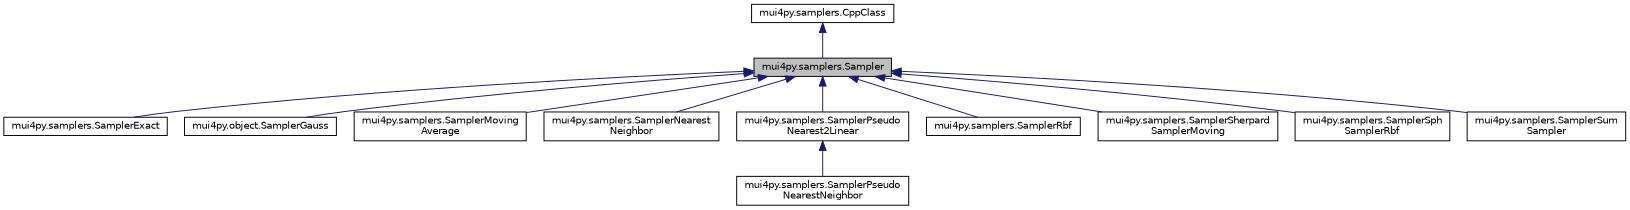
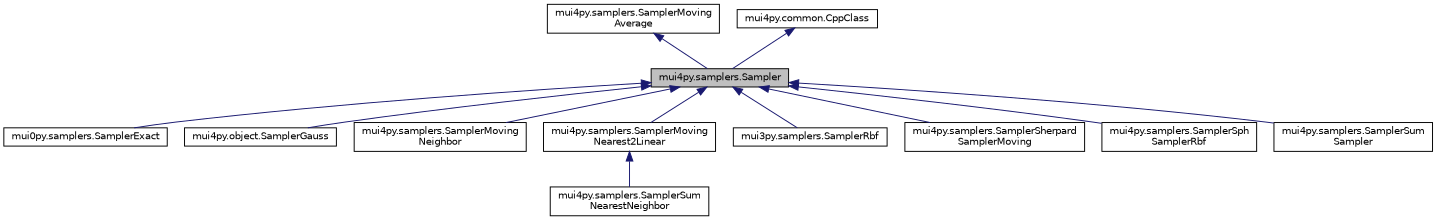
(823, 13) -> (807, 19)
(642, 95) -> (685, 54)
(86, 126) -> (86, 137)
(631, 126) -> (440, 137)
(823, 126) -> (630, 137)
(1003, 126) -> (810, 137)
(823, 191) -> (630, 201)
